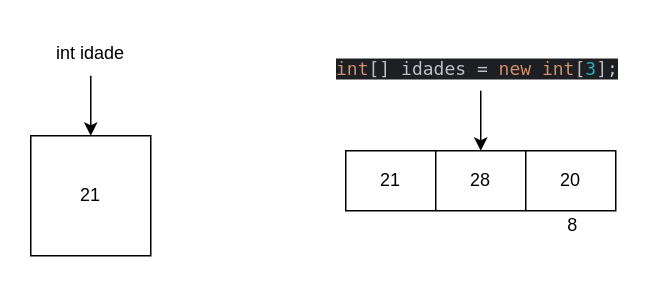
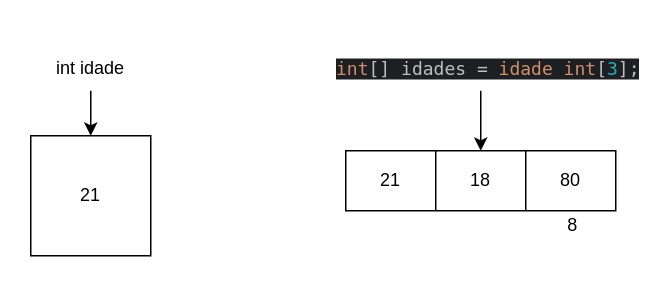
(449, 52) -> (457, 52)
(91, 53) -> (91, 68)
(481, 181) -> (481, 181)
(571, 181) -> (571, 181)
